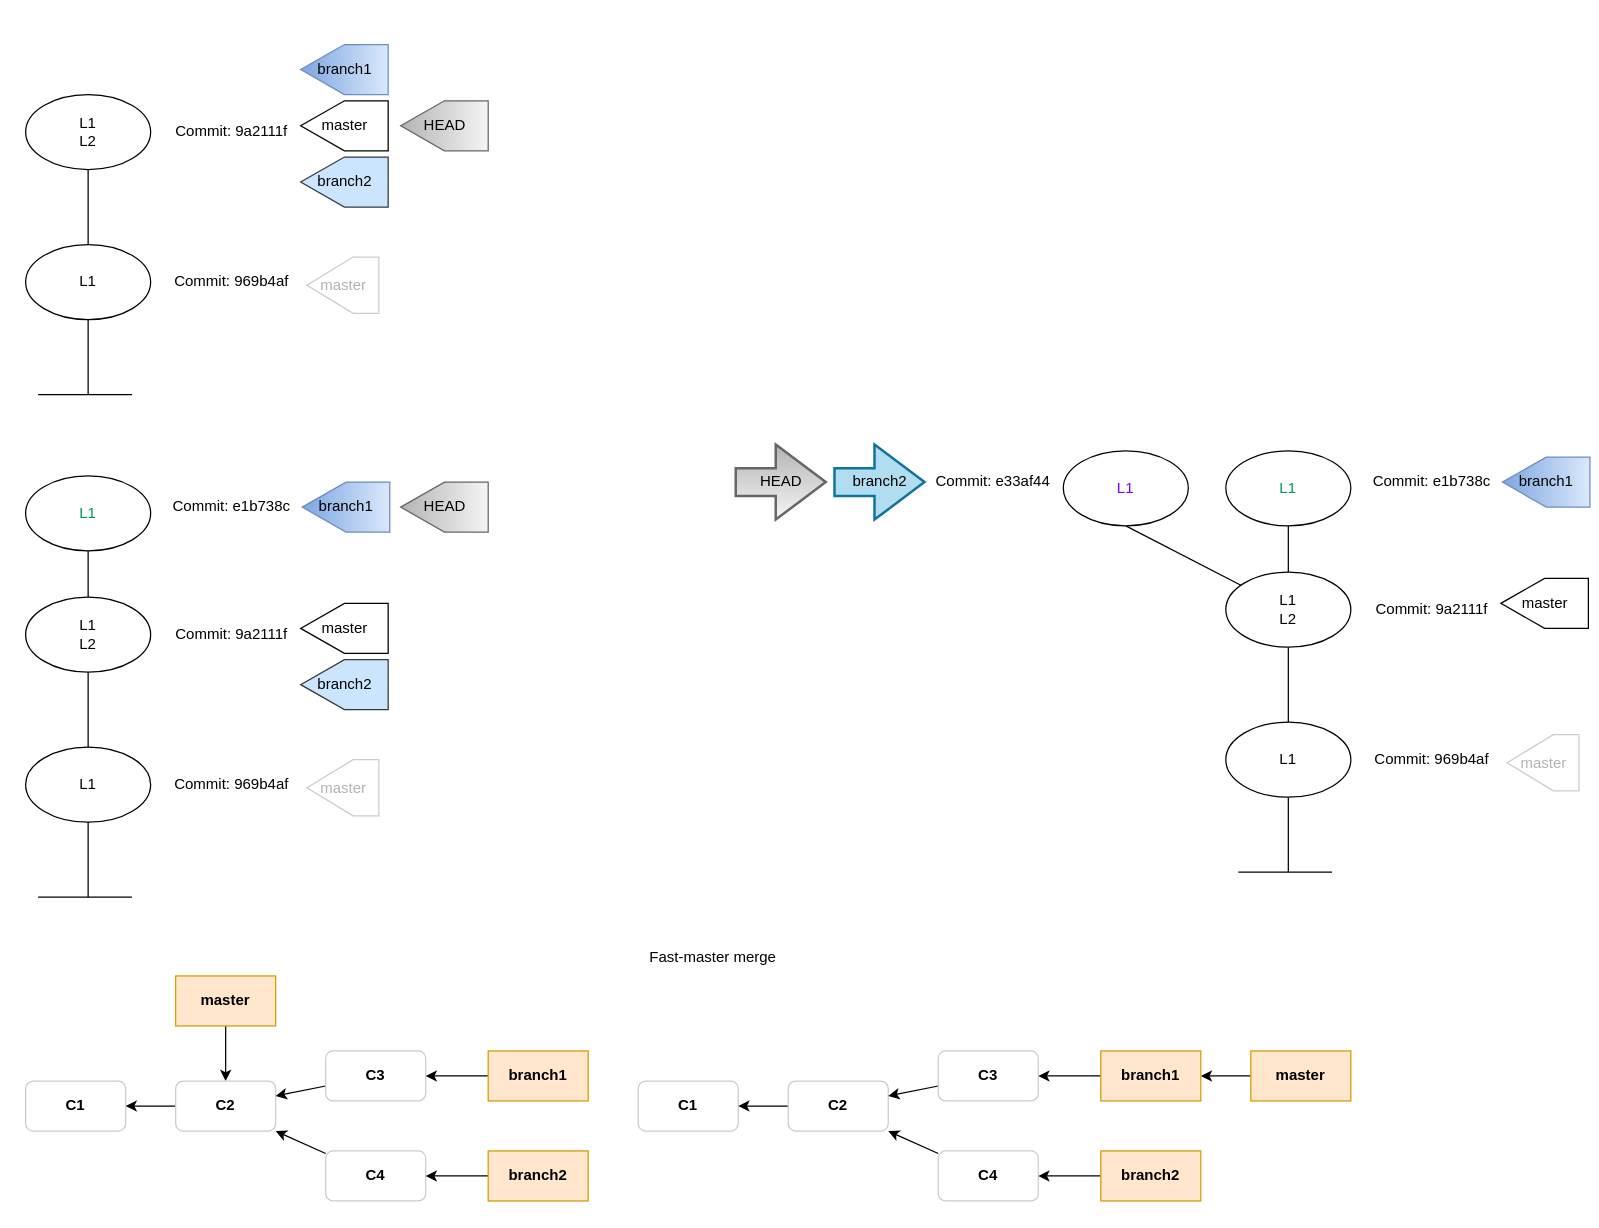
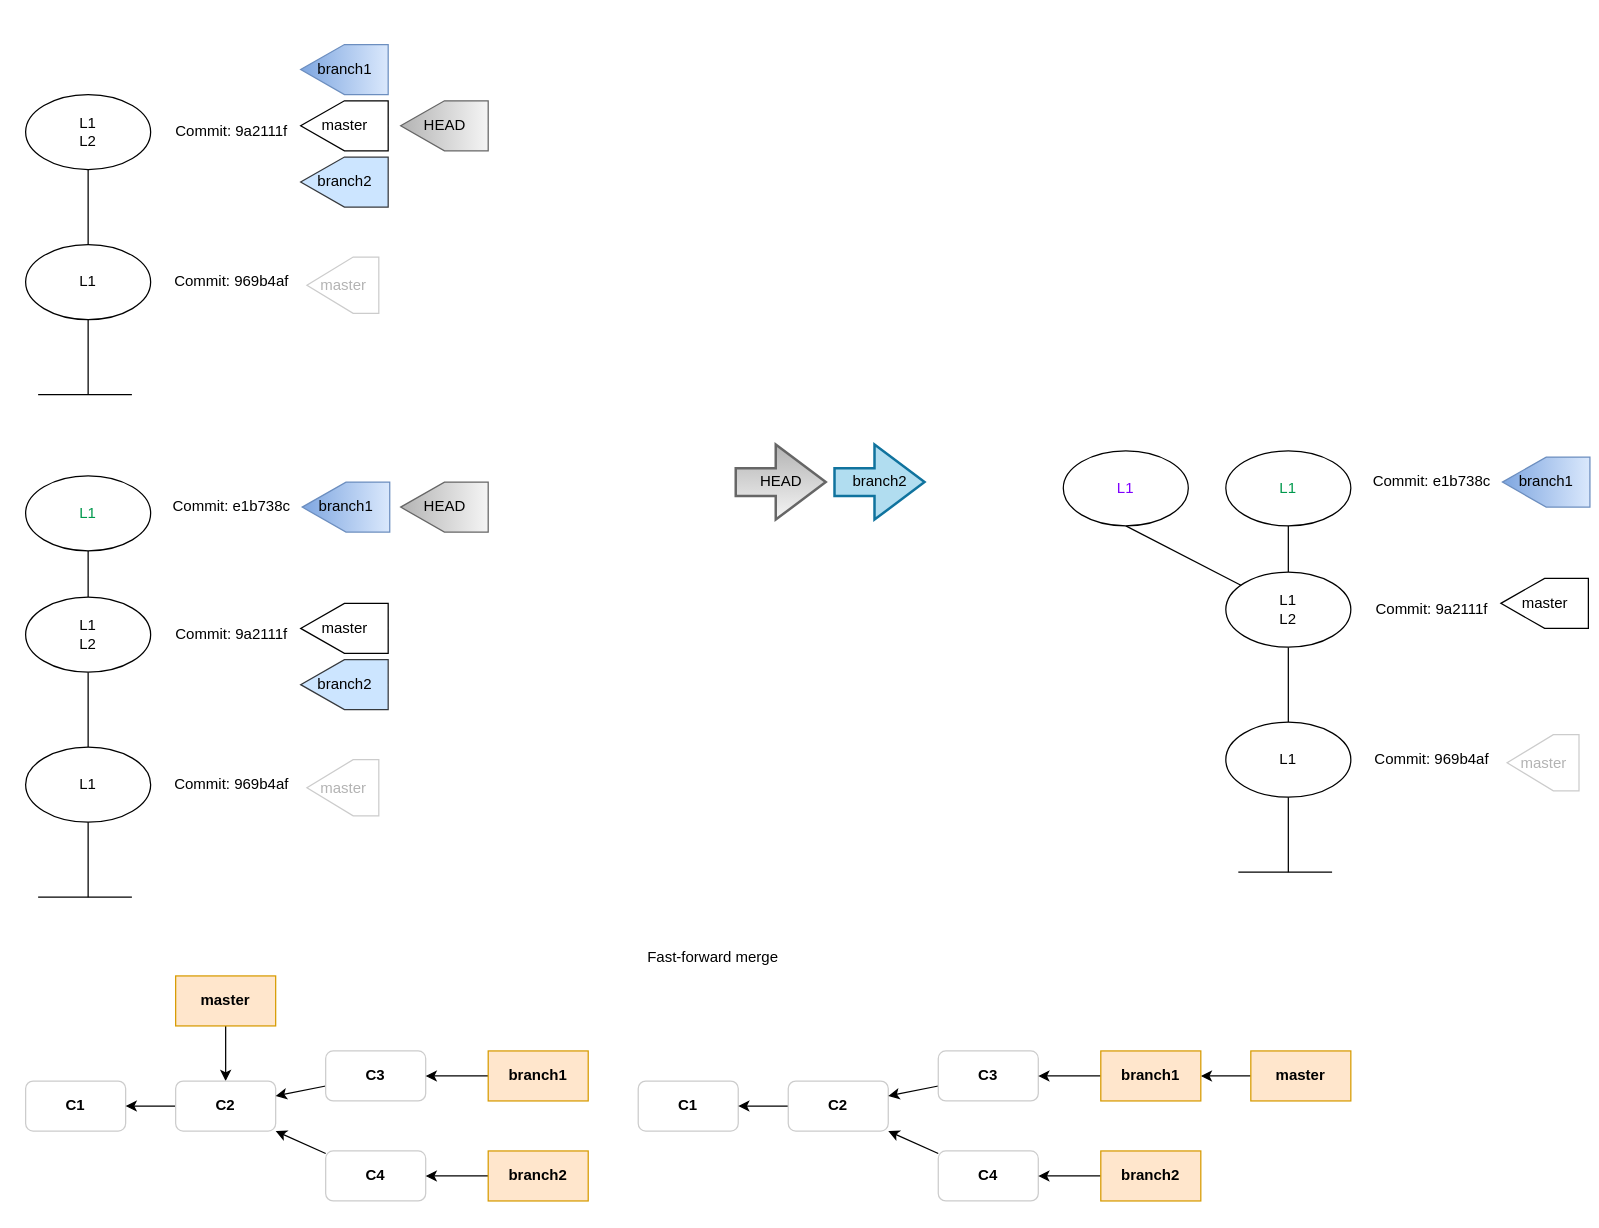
(993, 482) -> none
(713, 957) -> (713, 957)
